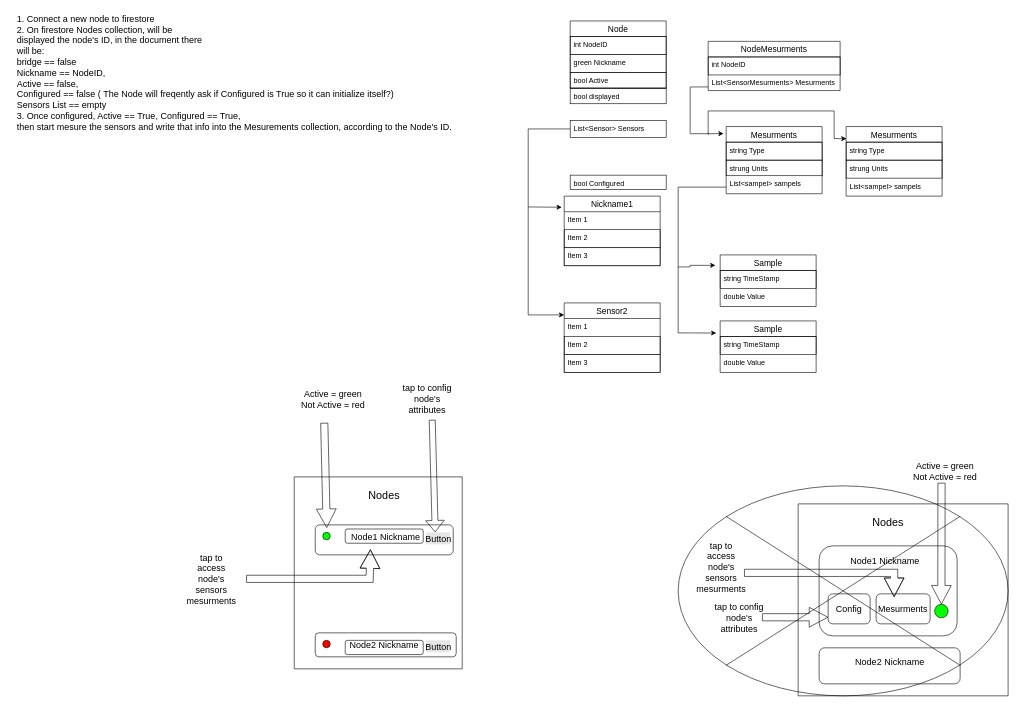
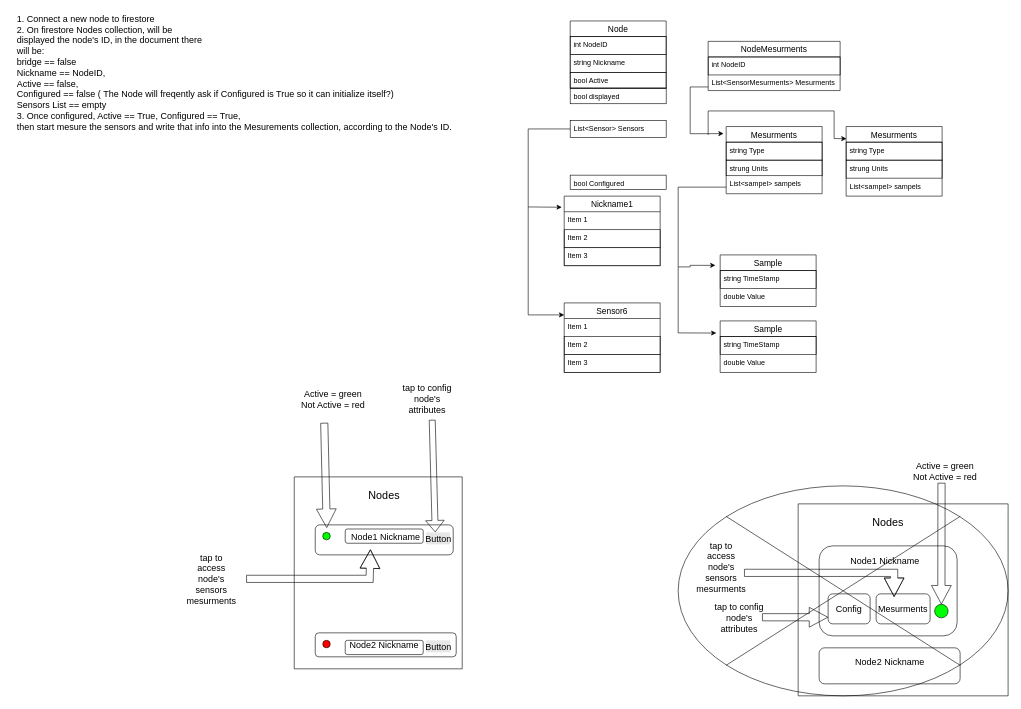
(600, 62) -> (601, 62)
(612, 311) -> (612, 311)
